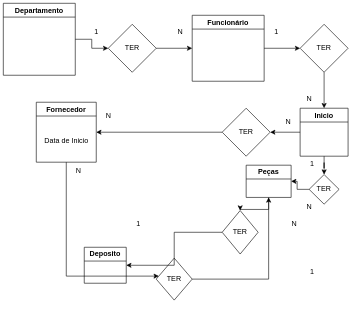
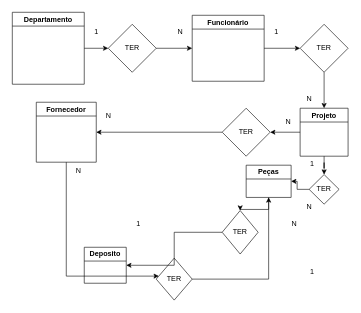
(39, 39) -> (48, 48)
(324, 116) -> (324, 116)
(66, 141) -> none
